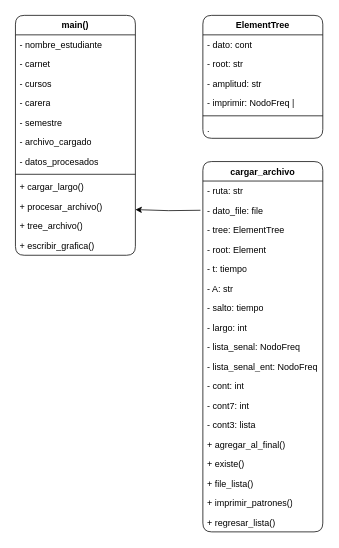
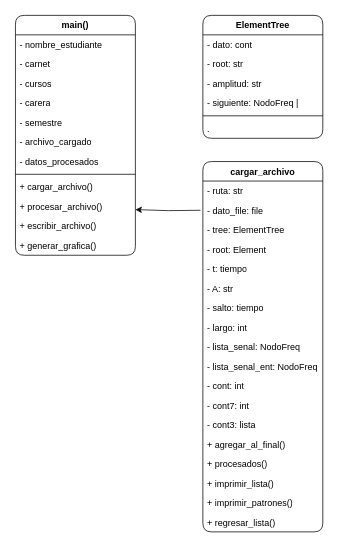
(253, 104) -> (257, 104)
(58, 188) -> (63, 188)
(58, 227) -> (66, 227)
(66, 247) -> (65, 247)
(230, 465) -> (241, 465)
(237, 484) -> (246, 484)
